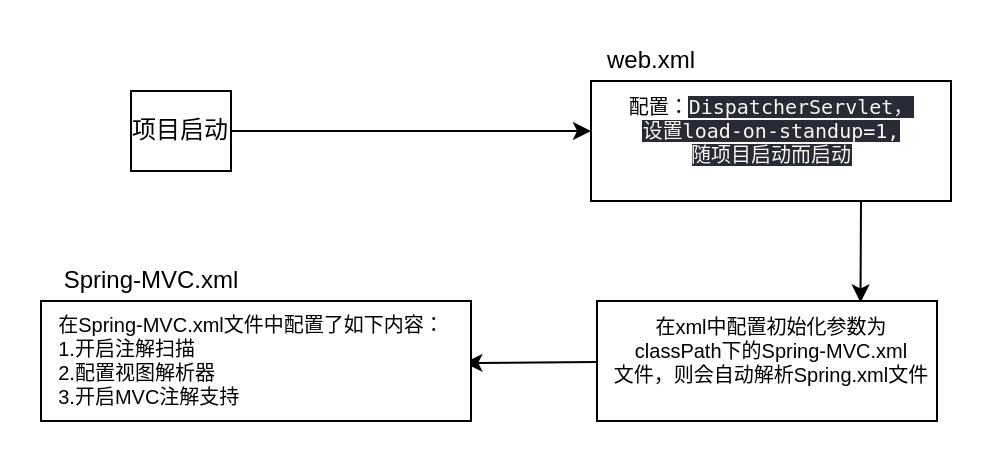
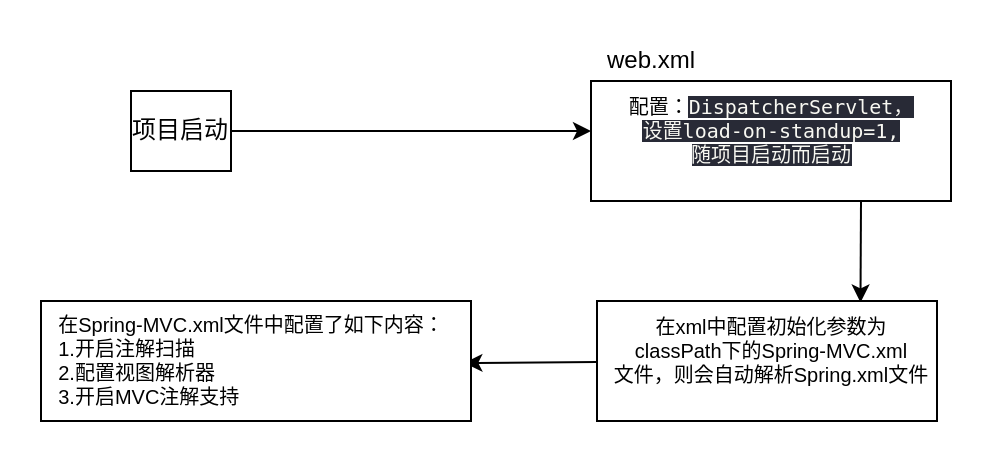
(151, 281) -> none
